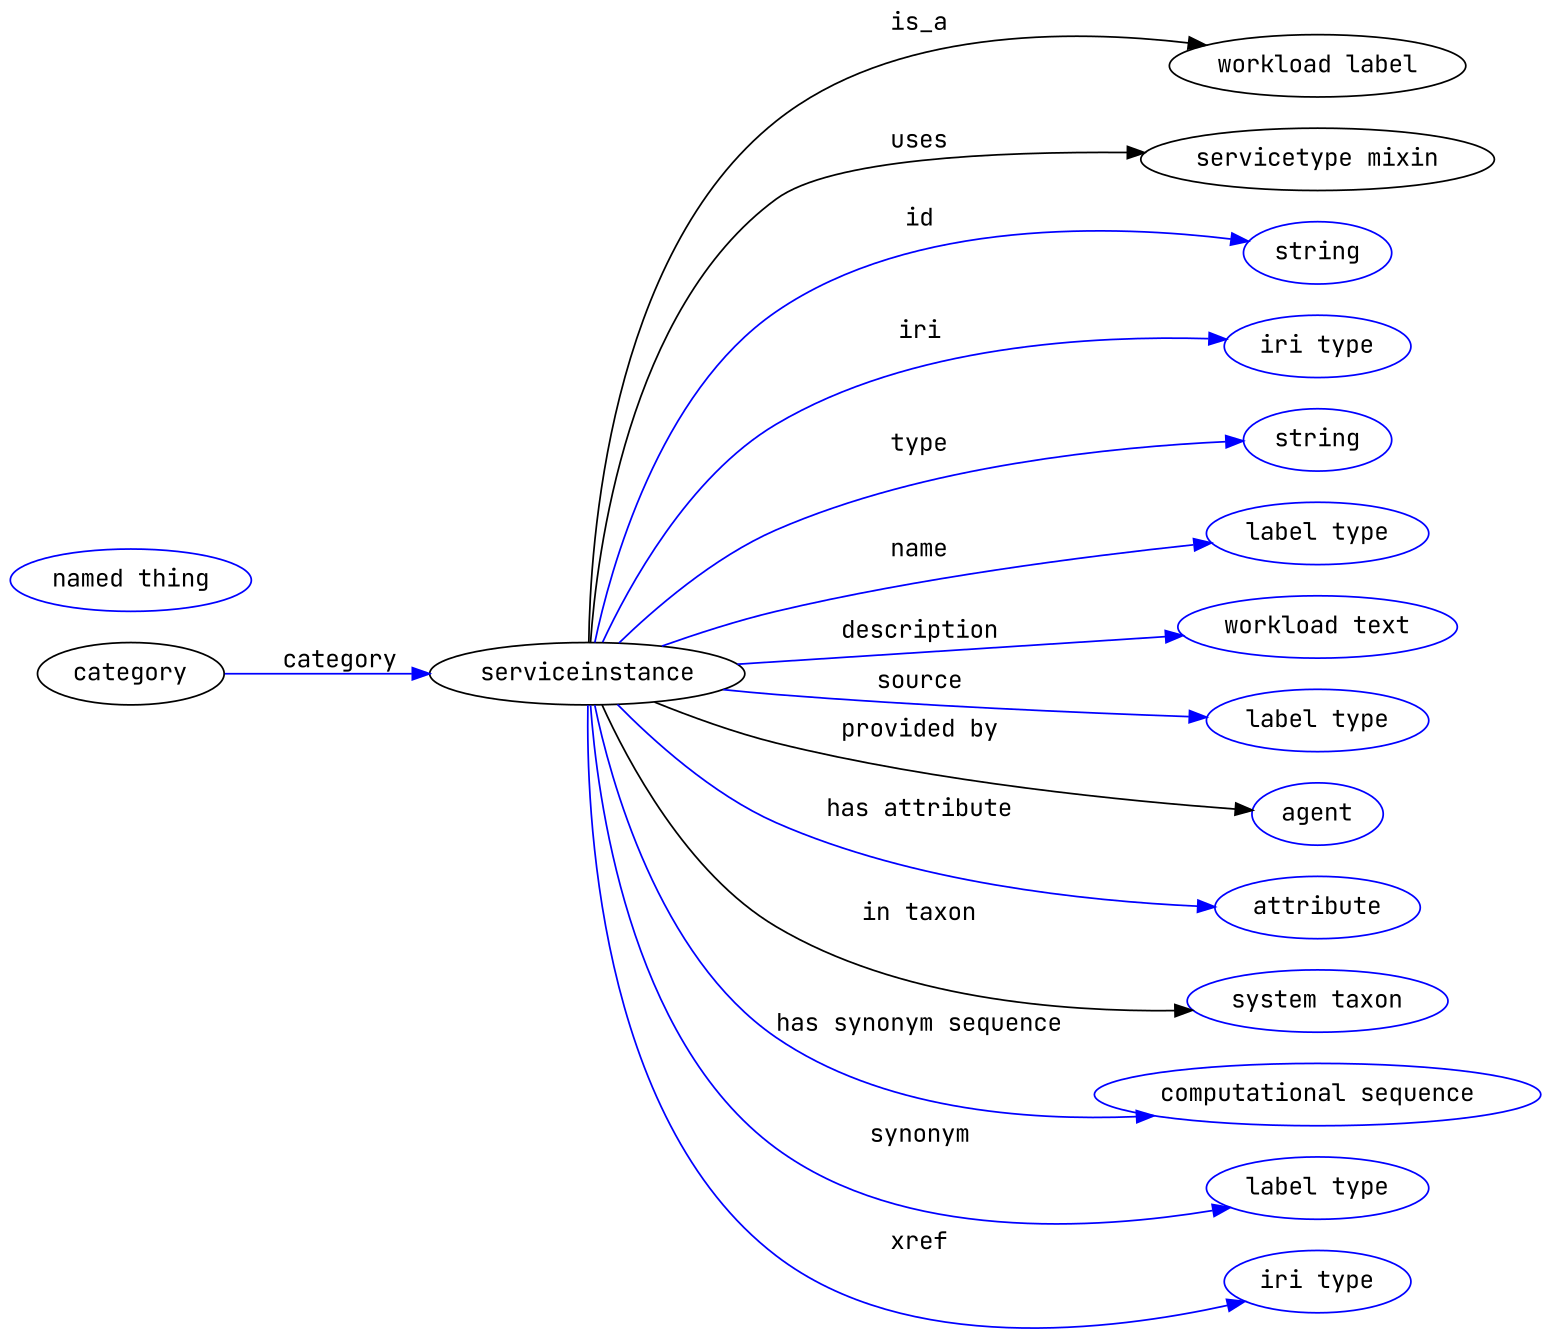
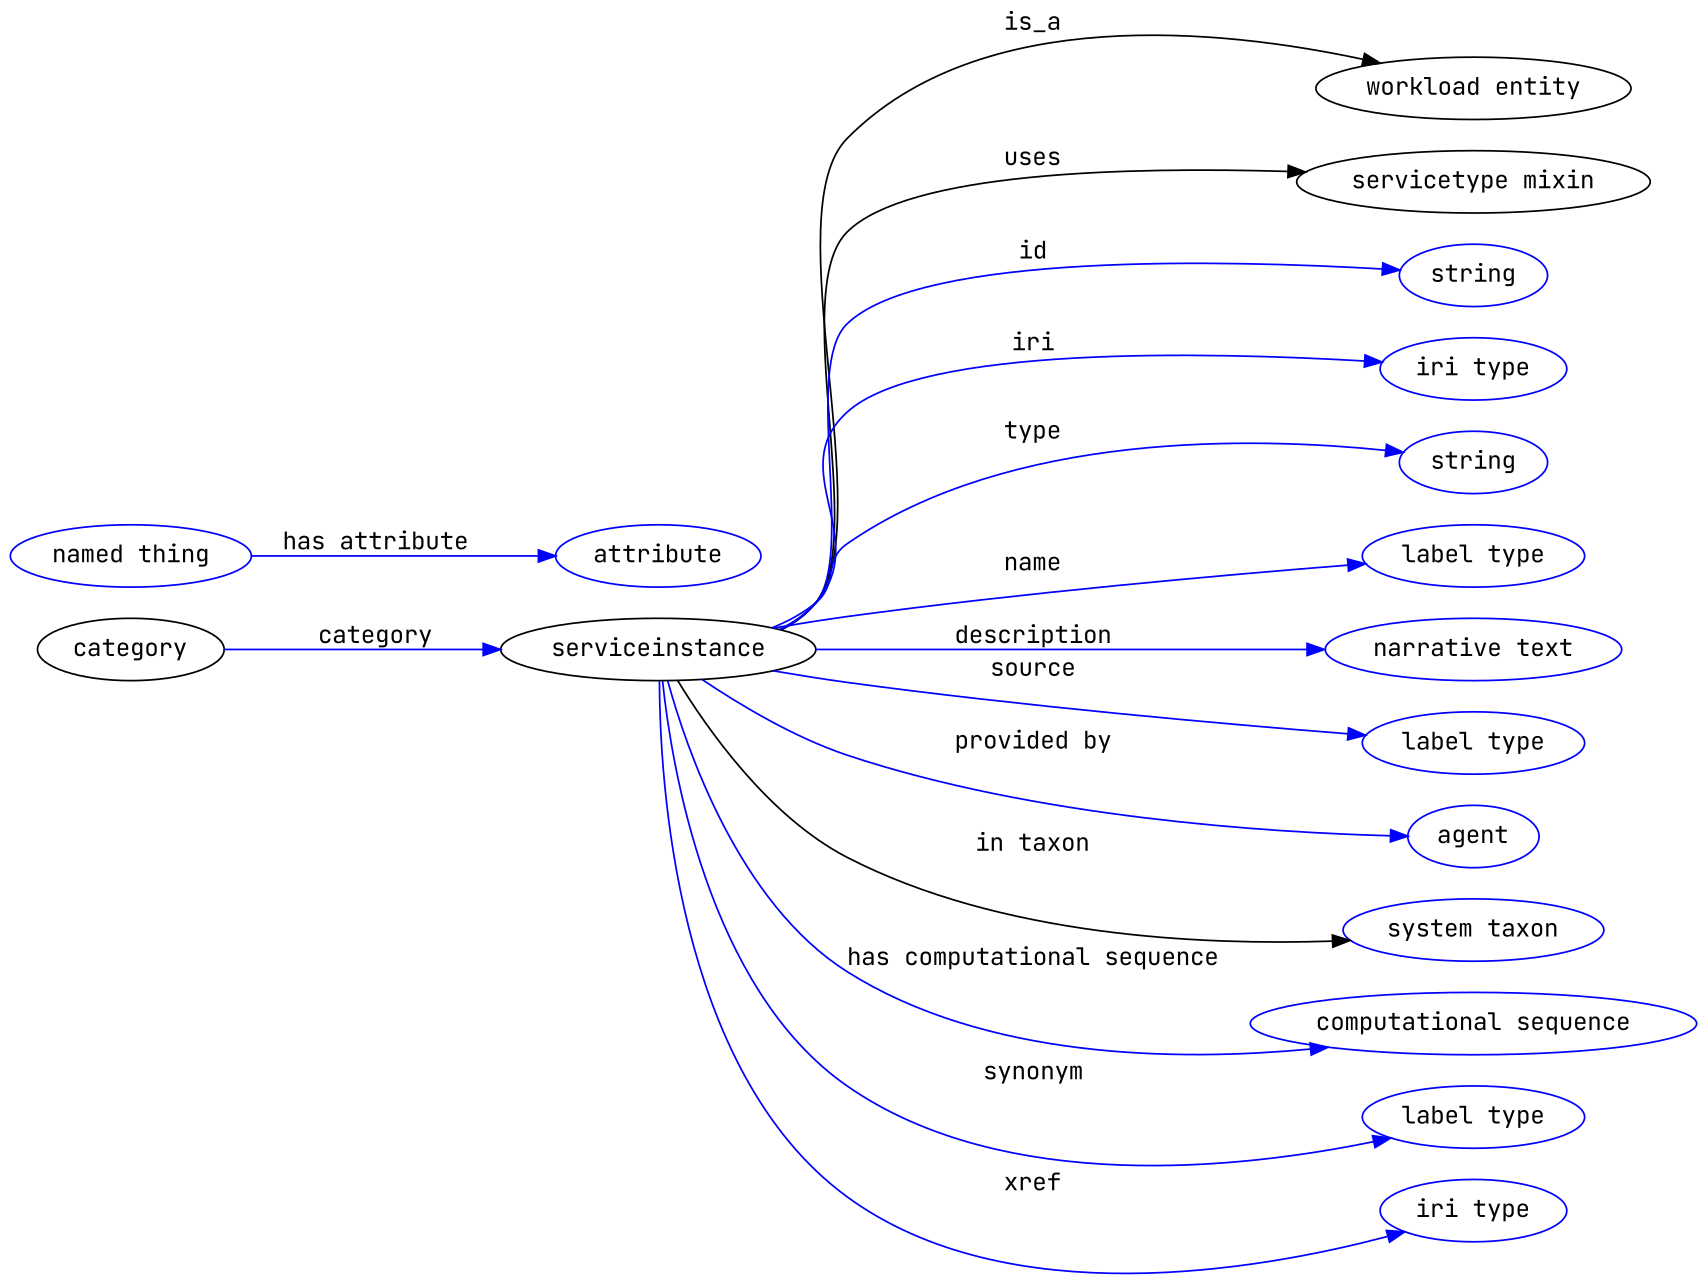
(1318, 66) -> (1473, 88)
(1318, 627) -> (1473, 649)
(941, 776) -> (1035, 801)
(886, 861) -> (395, 556)
(920, 1024) -> (1033, 959)
